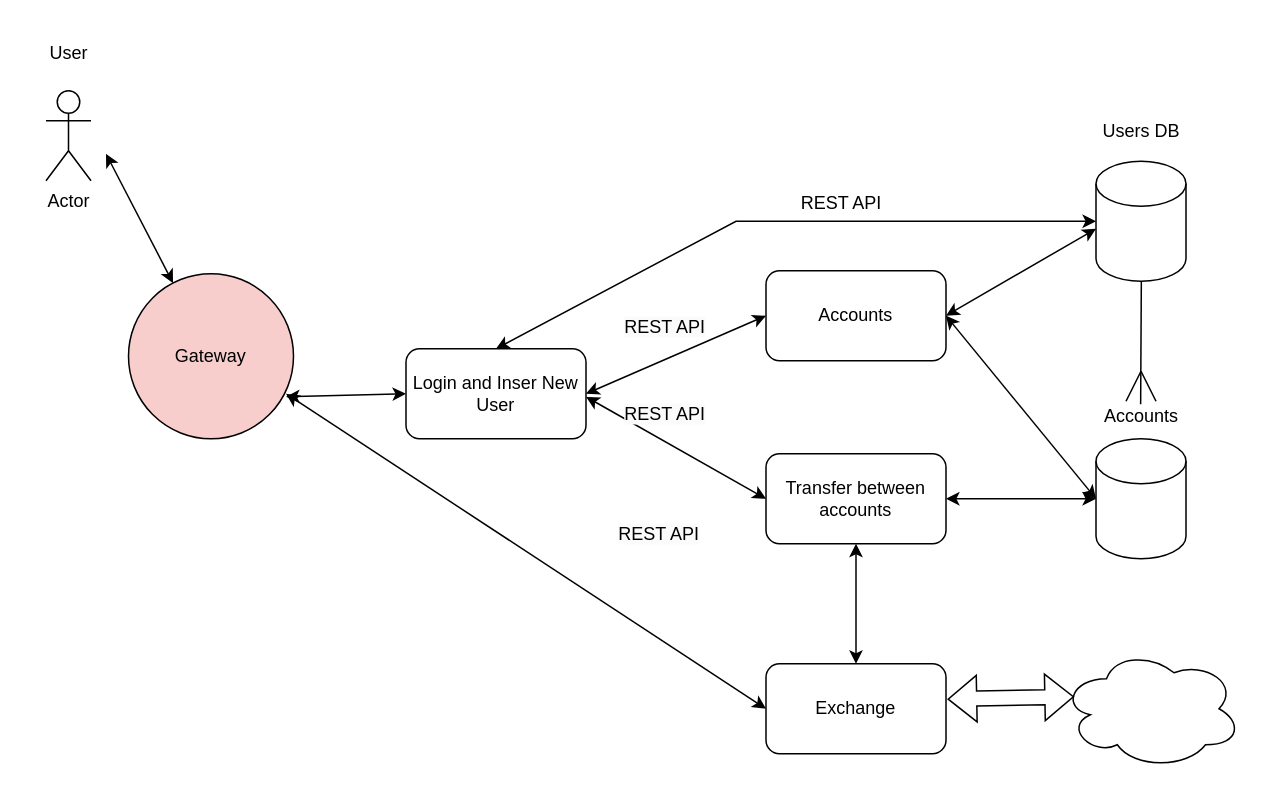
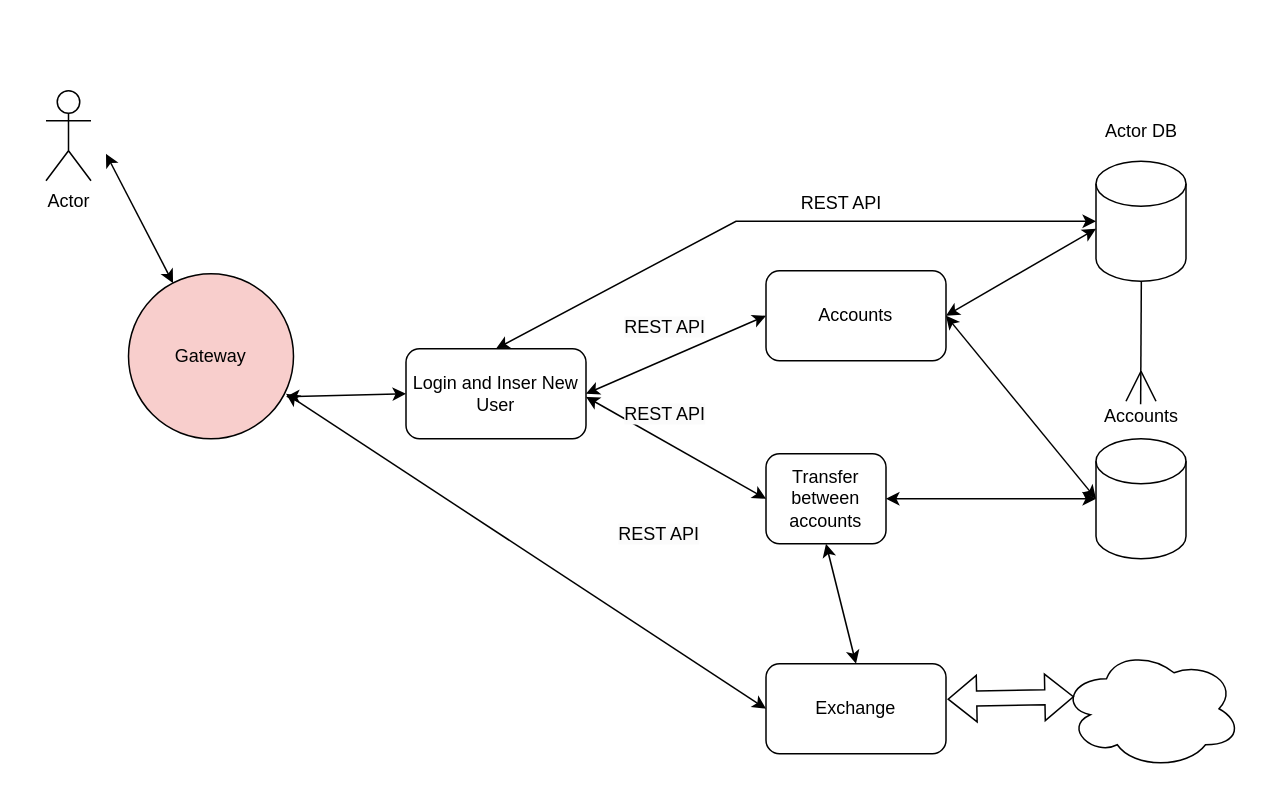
(68, 53) -> none
(1142, 131) -> (1142, 131)
(856, 499) -> (826, 499)
